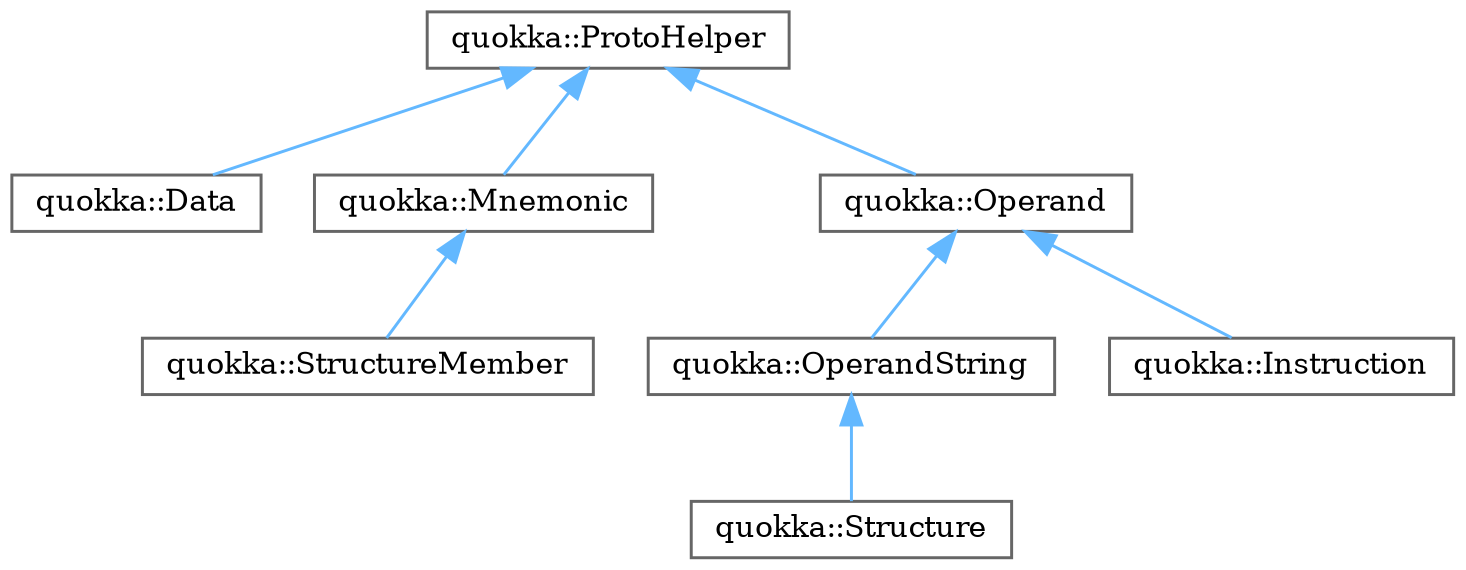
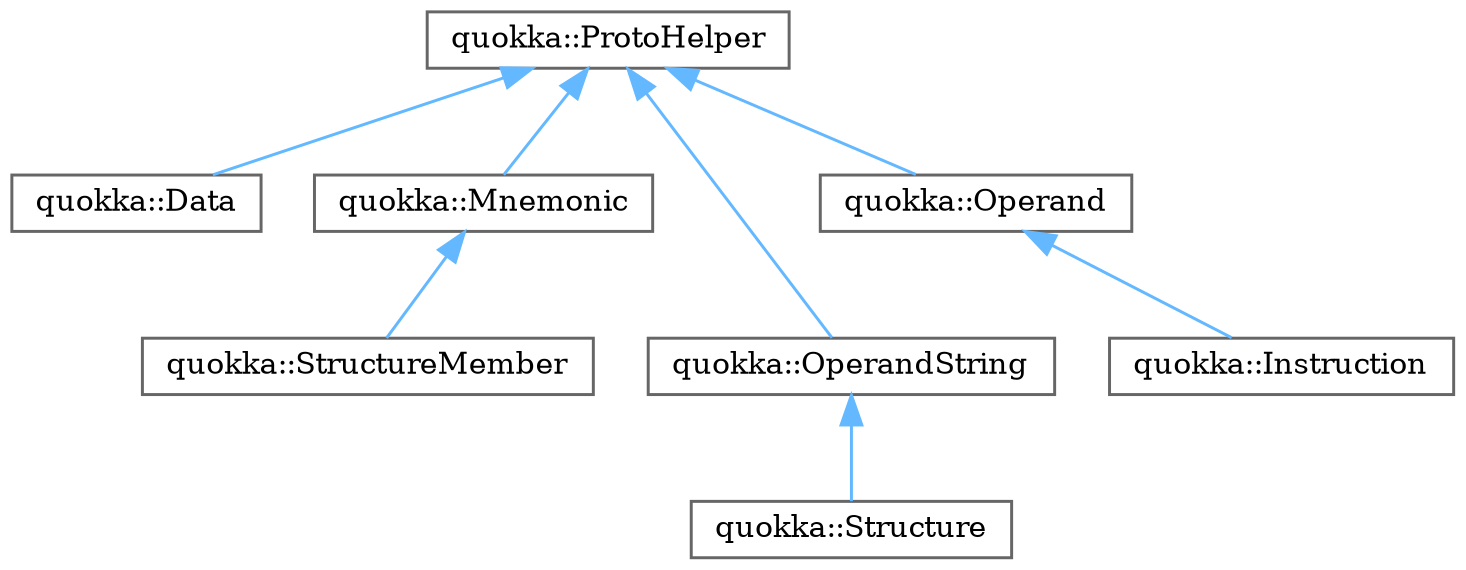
(904, 297) -> (739, 215)
